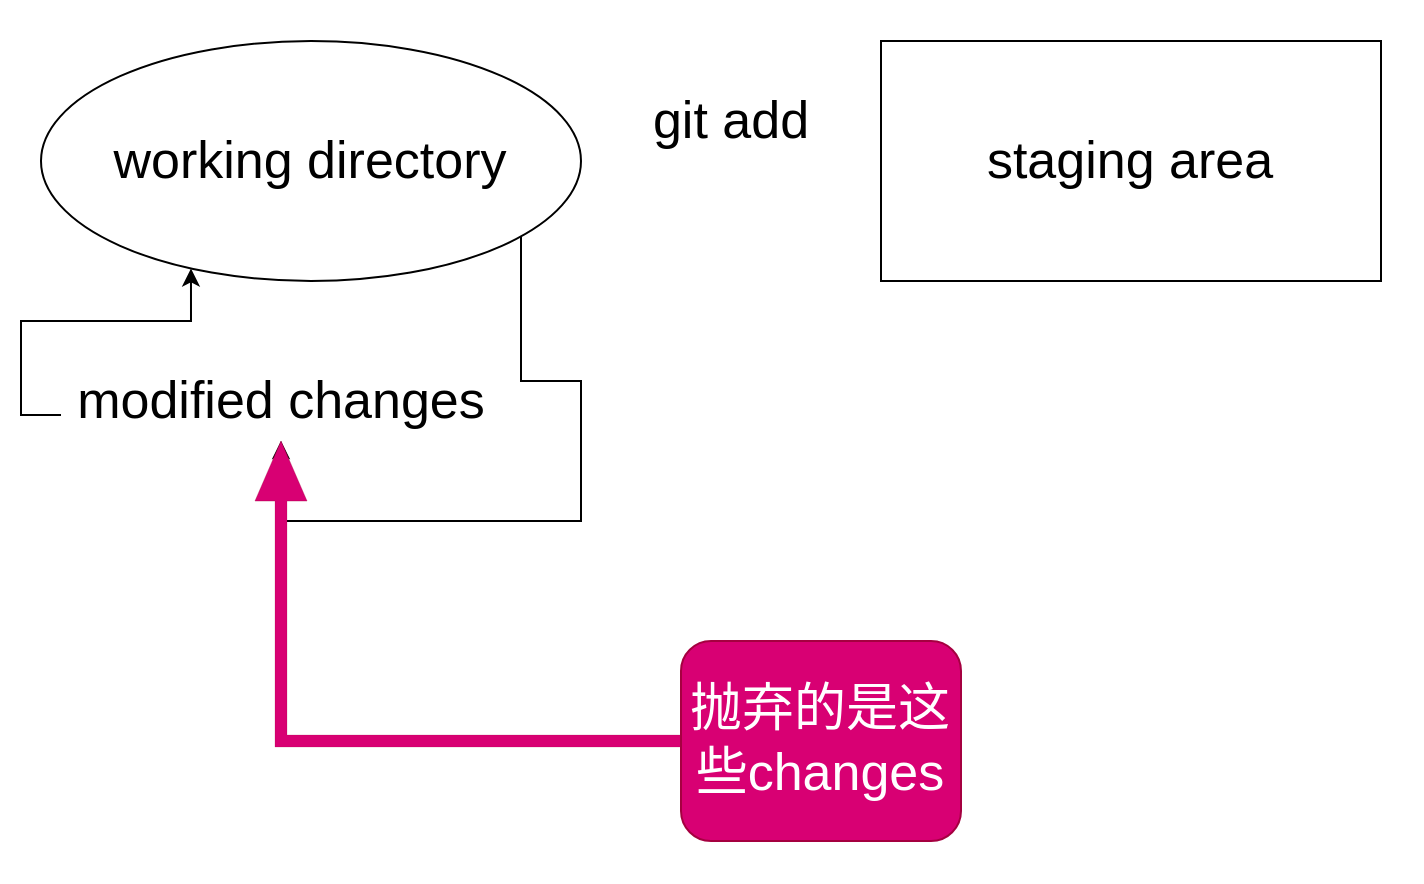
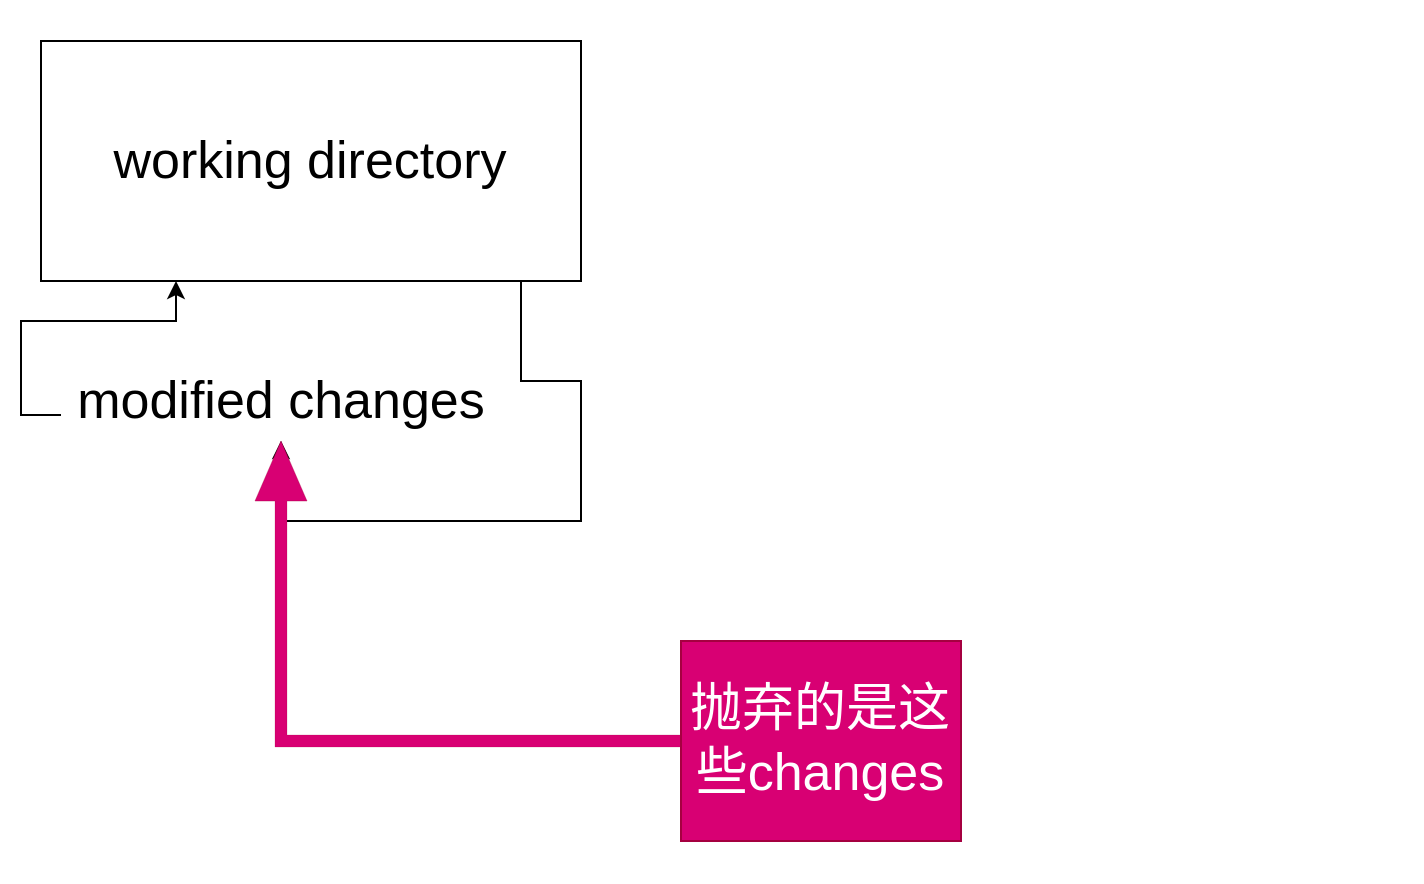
(731, 121) -> none
(311, 161) -> (311, 161)
(1131, 161) -> none
(821, 741) -> (821, 741)
